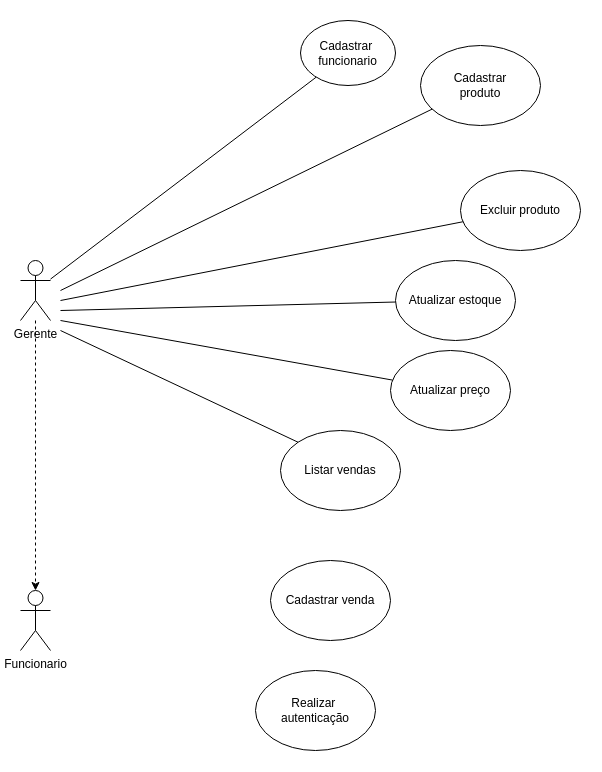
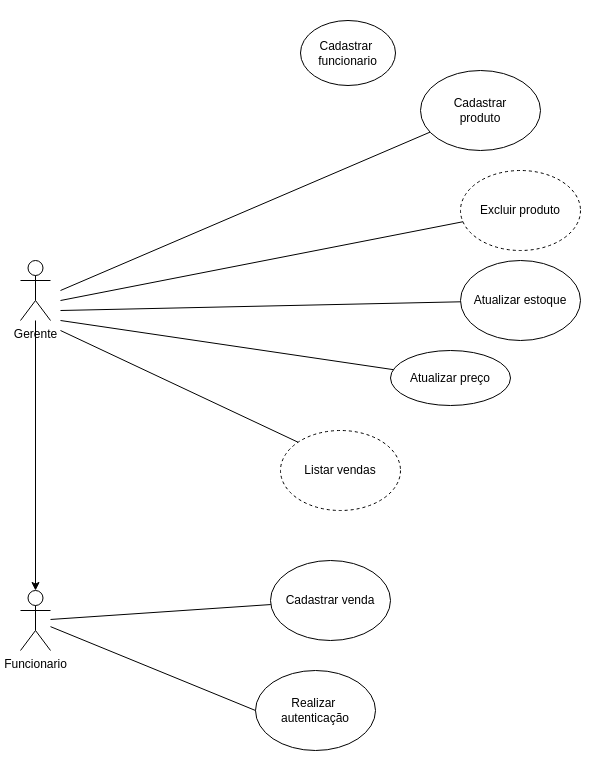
(481, 86) -> (481, 111)
(184, 178) -> none
(521, 211) -> (521, 211)
(456, 301) -> (521, 301)
(451, 391) -> (451, 378)
(36, 453) -> (36, 453)
(341, 471) -> (341, 471)
none -> (161, 612)
none -> (153, 668)
